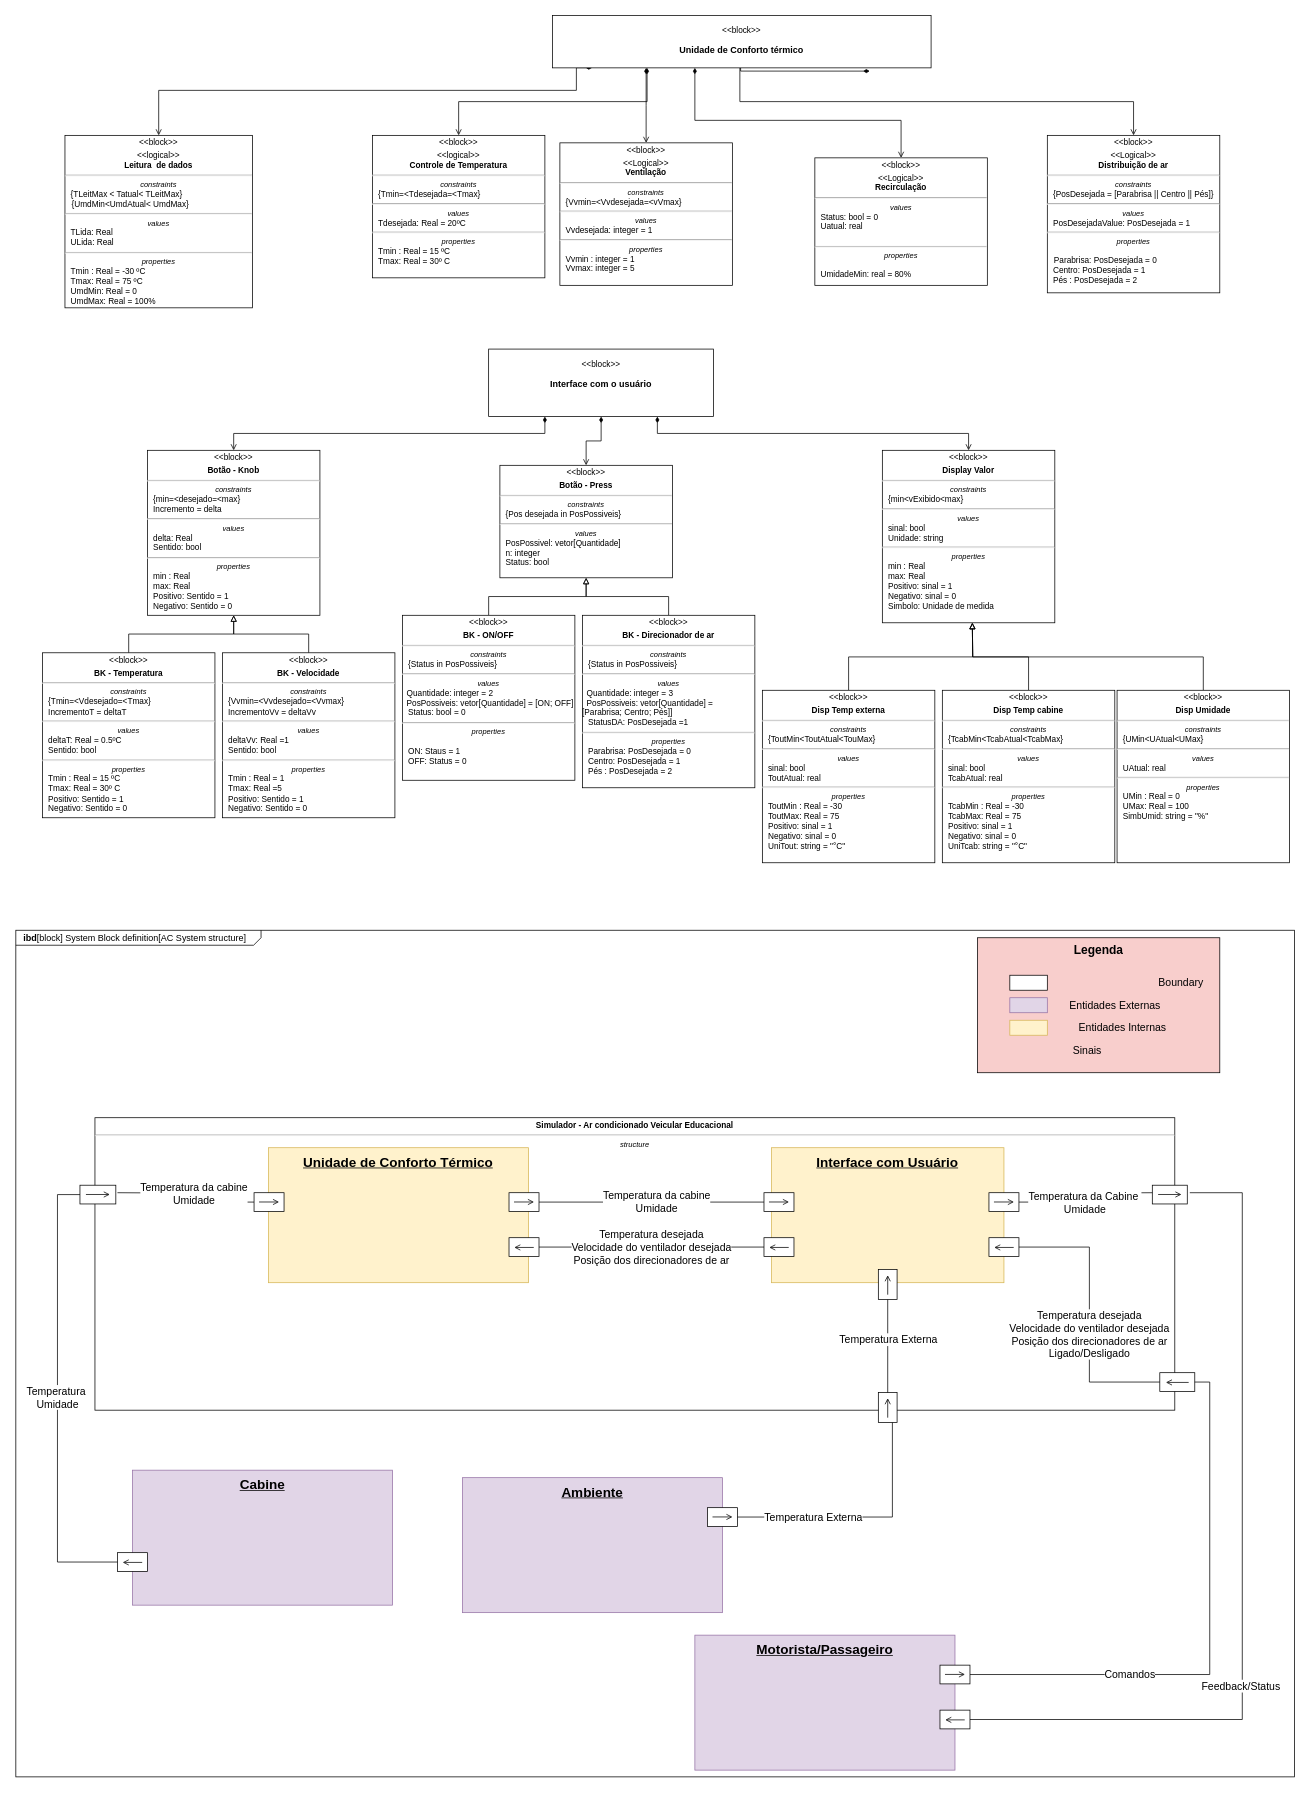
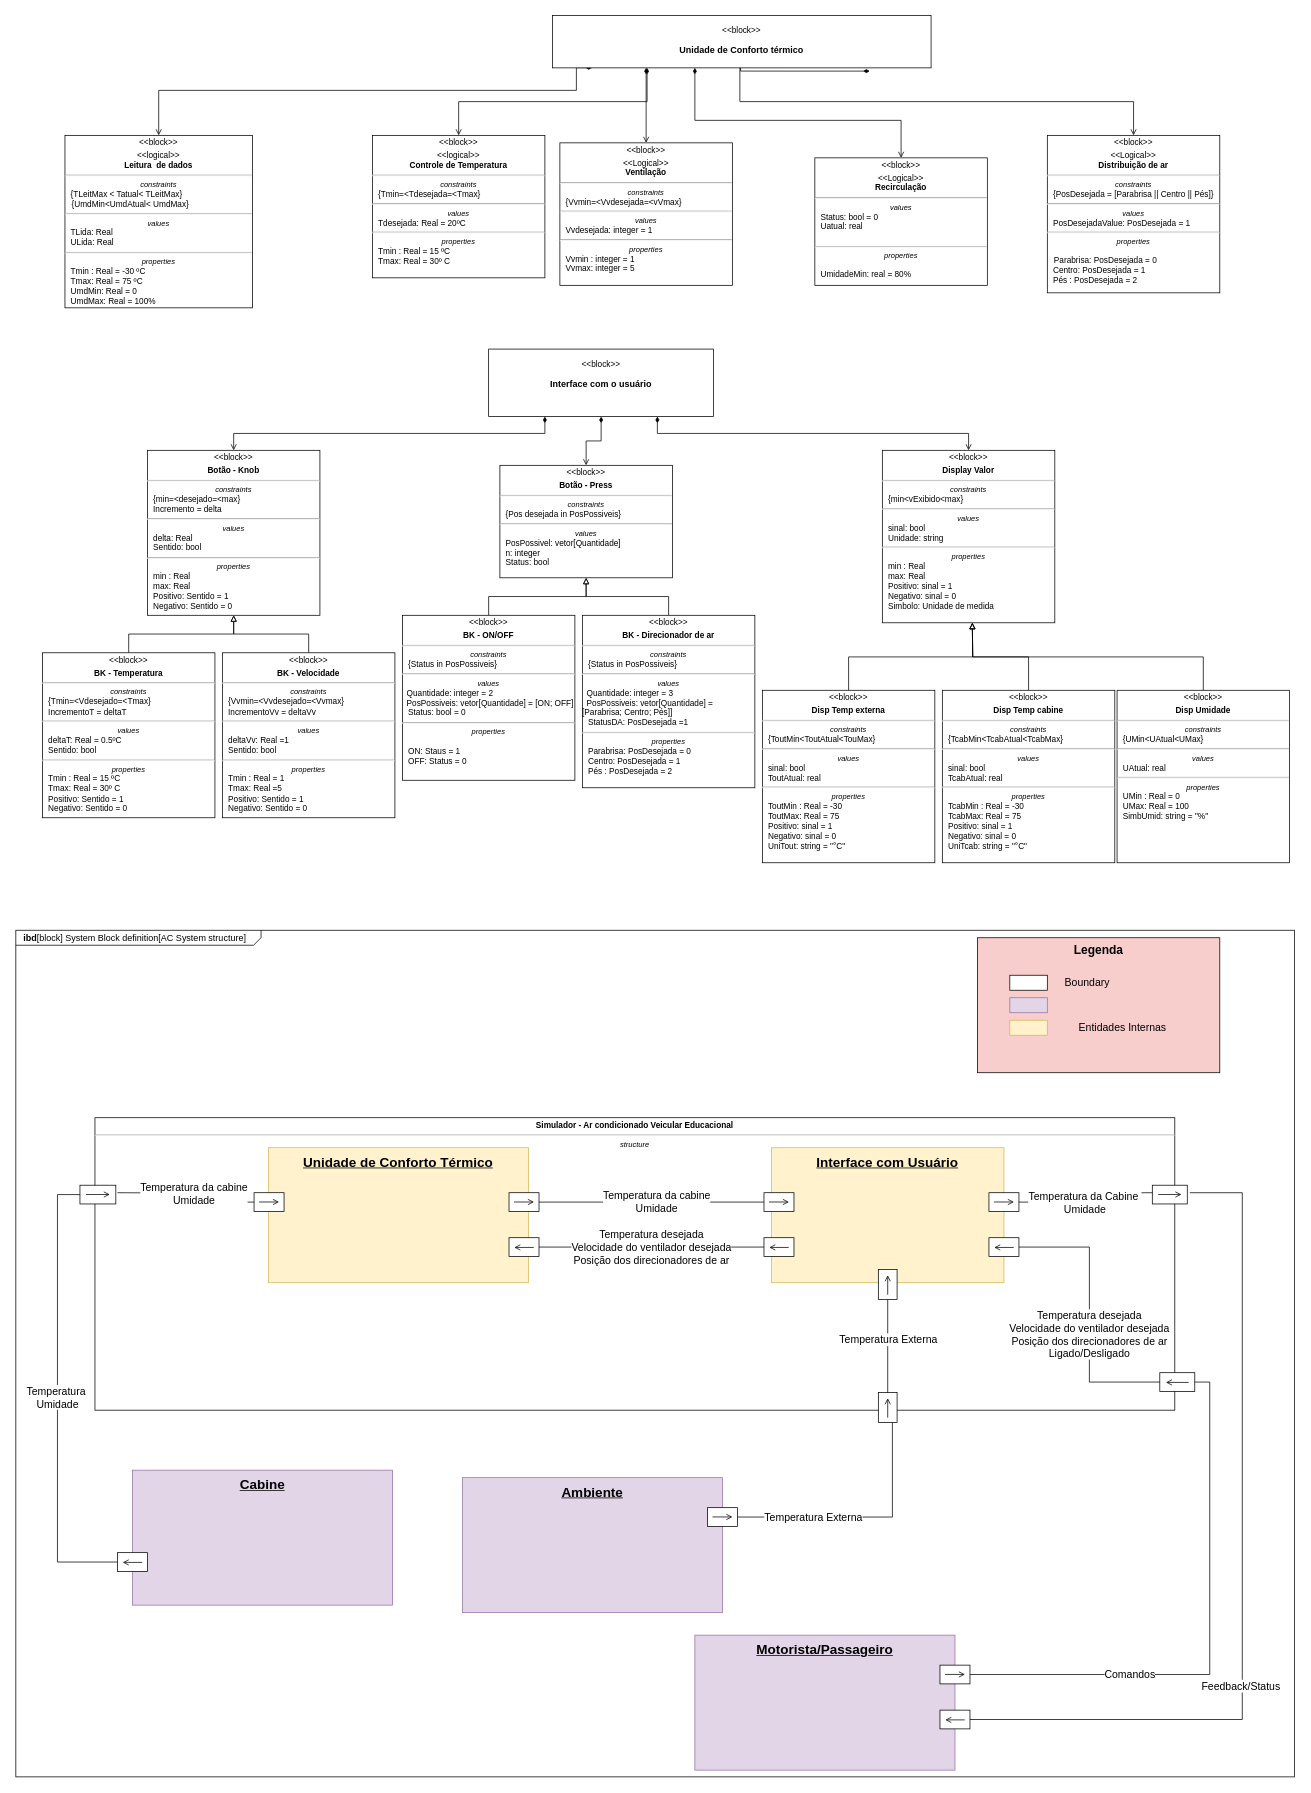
(1181, 983) -> (1087, 983)
(1115, 1005) -> none
(1087, 1050) -> none
